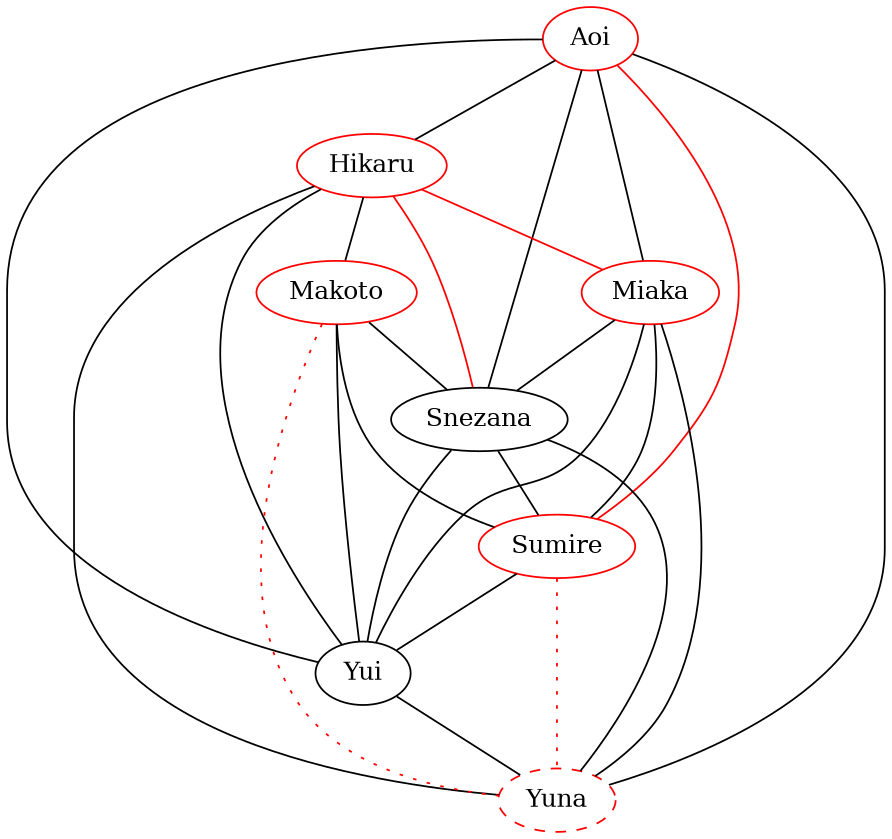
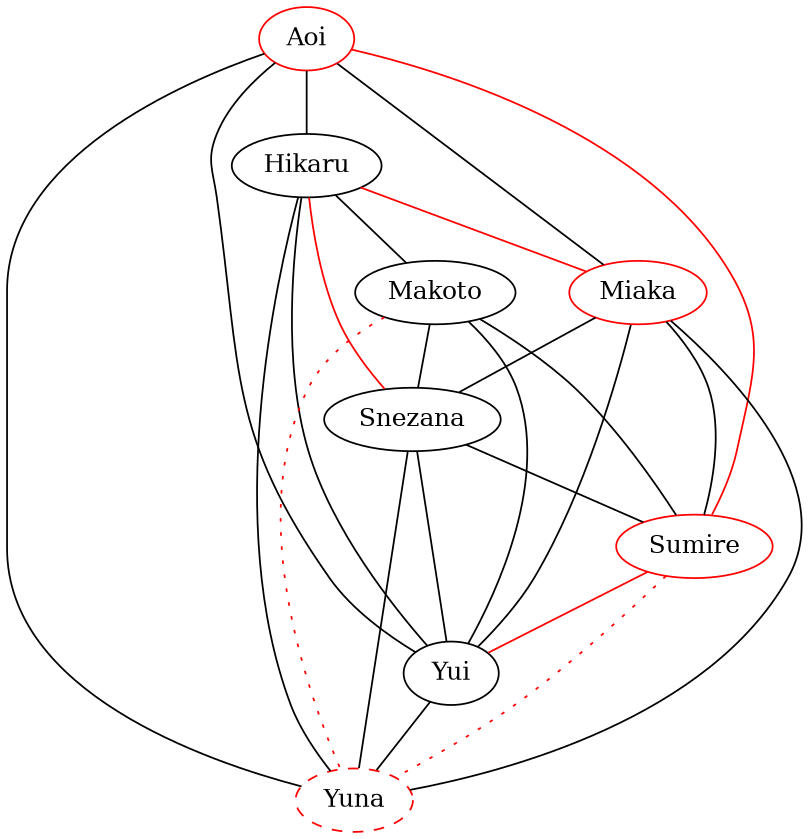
(372, 166) -> (307, 166)
(537, 221) -> none
(337, 293) -> (435, 293)
(457, 612) -> (568, 612)
